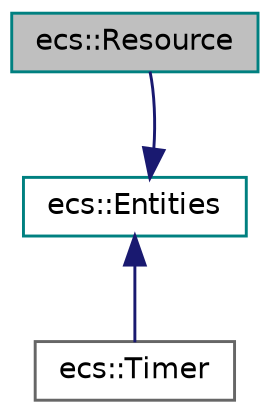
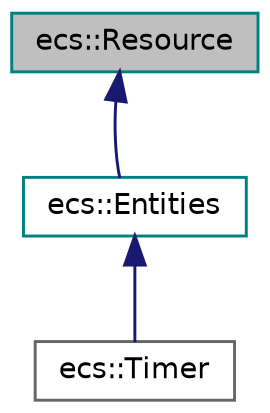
(154, 110) -> (115, 140)
